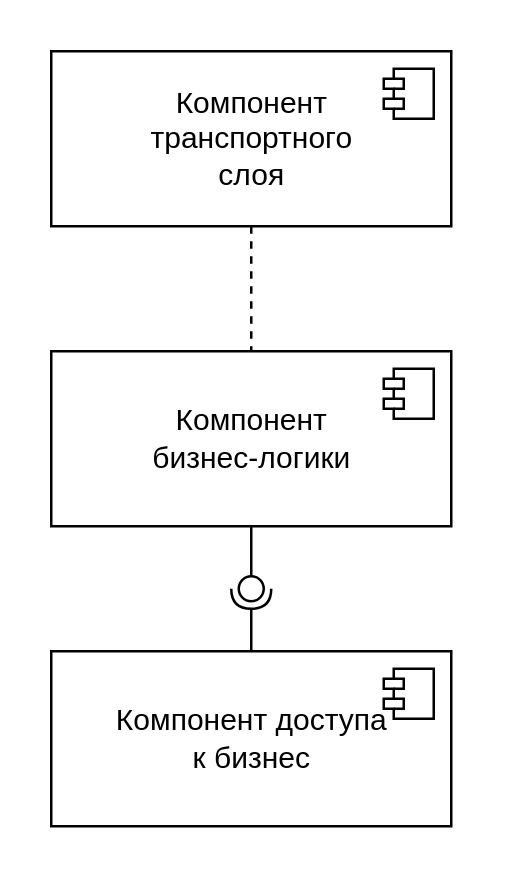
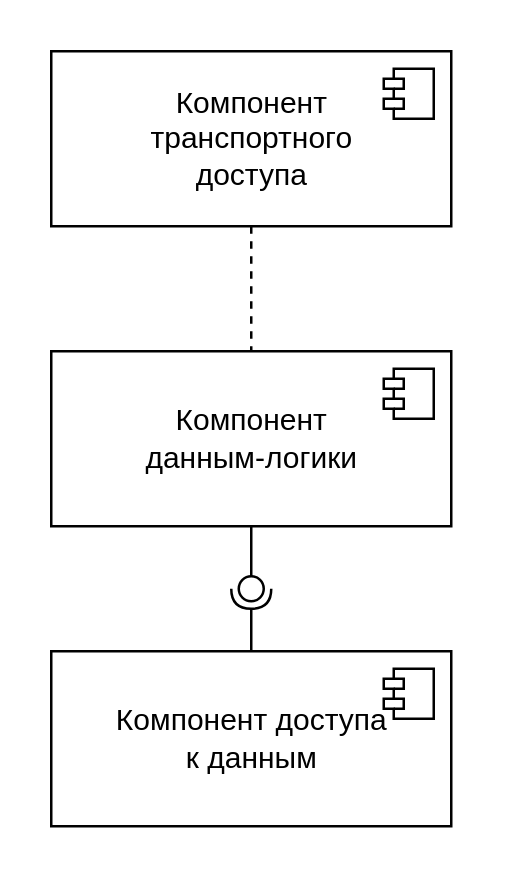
(253, 139) -> (253, 139)
(253, 439) -> (253, 439)
(253, 739) -> (253, 739)
